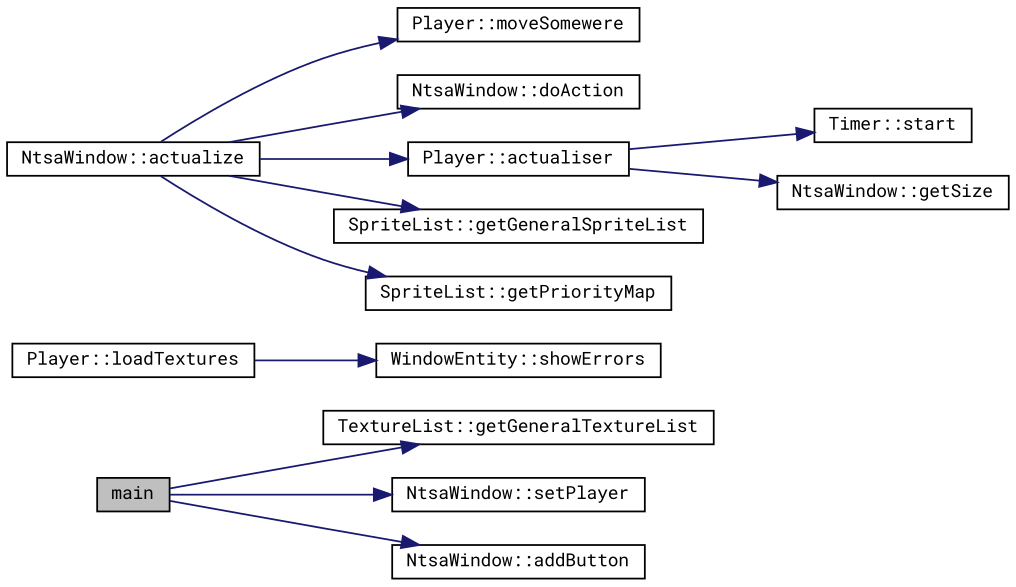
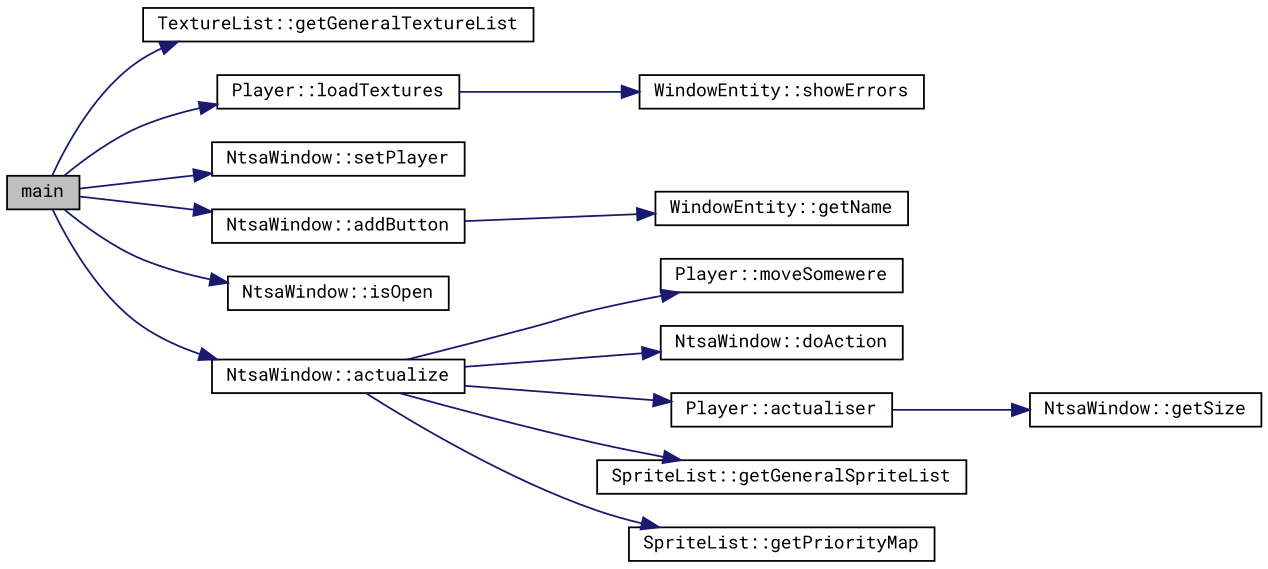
(893, 125) -> none
none -> (128, 133)
none -> (782, 208)
none -> (338, 293)
none -> (111, 298)
